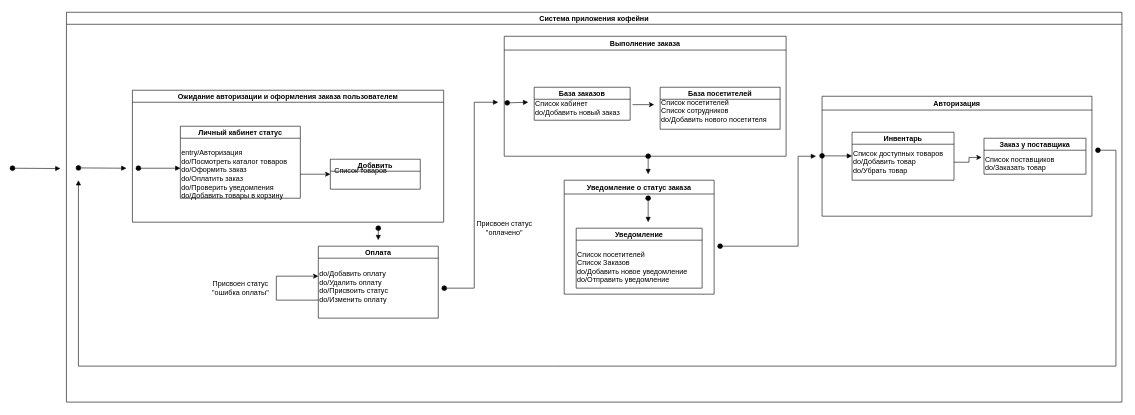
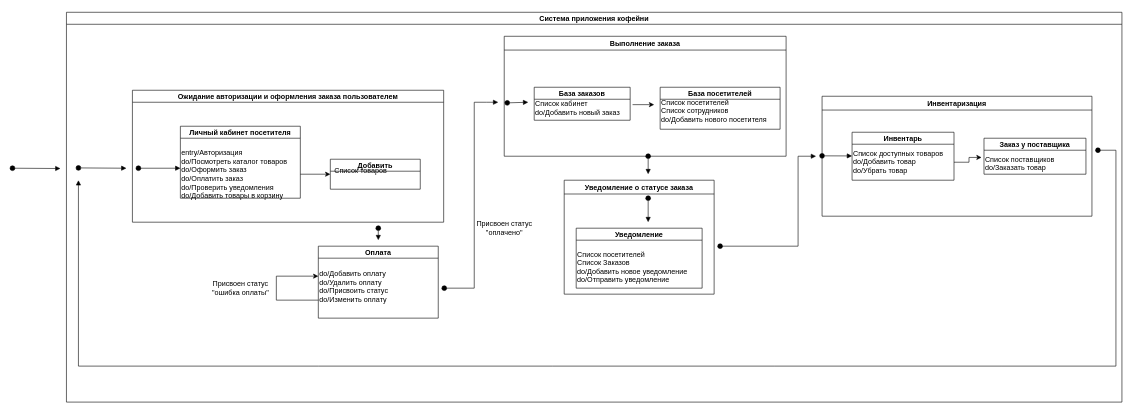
(957, 104) -> (957, 104)
(240, 133) -> (240, 133)
(639, 188) -> (639, 188)
